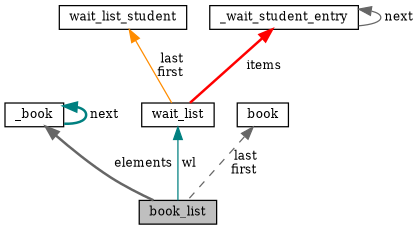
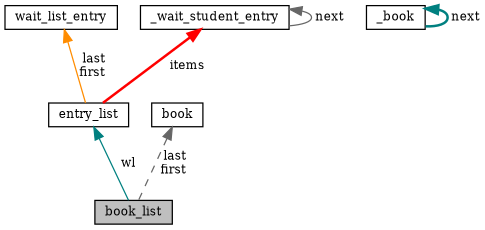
(123, 17) -> (61, 17)
(178, 115) -> (89, 115)
(102, 172) -> none
